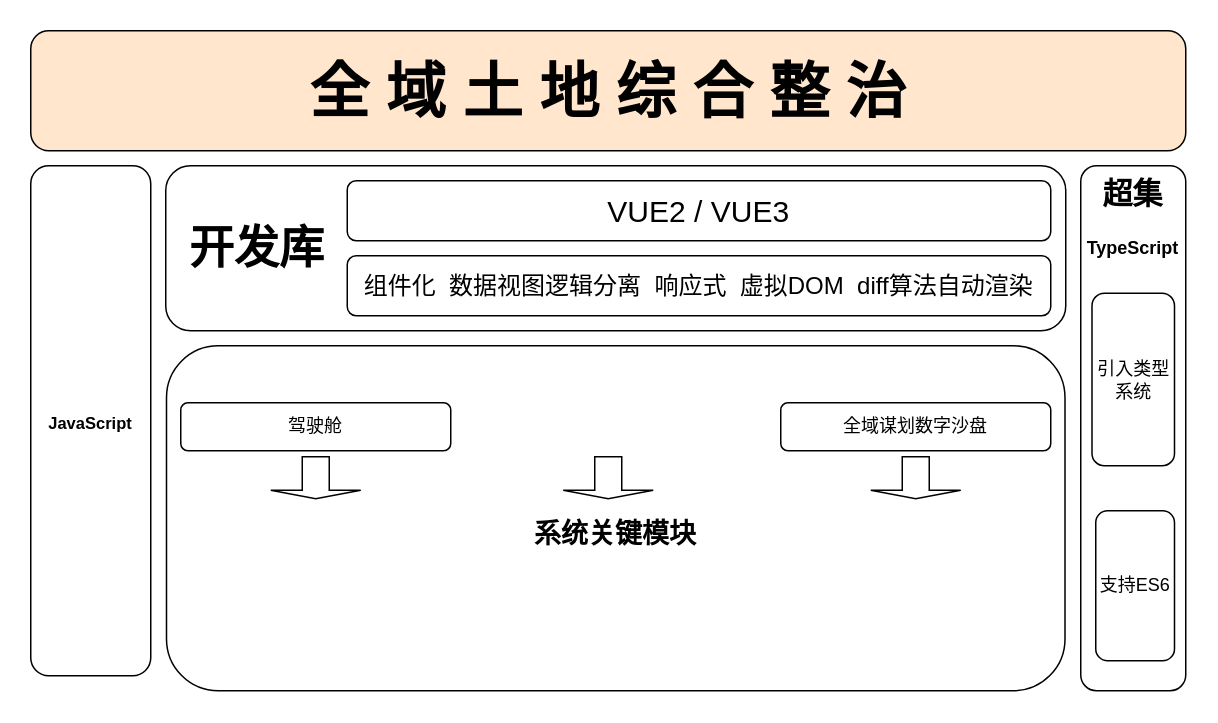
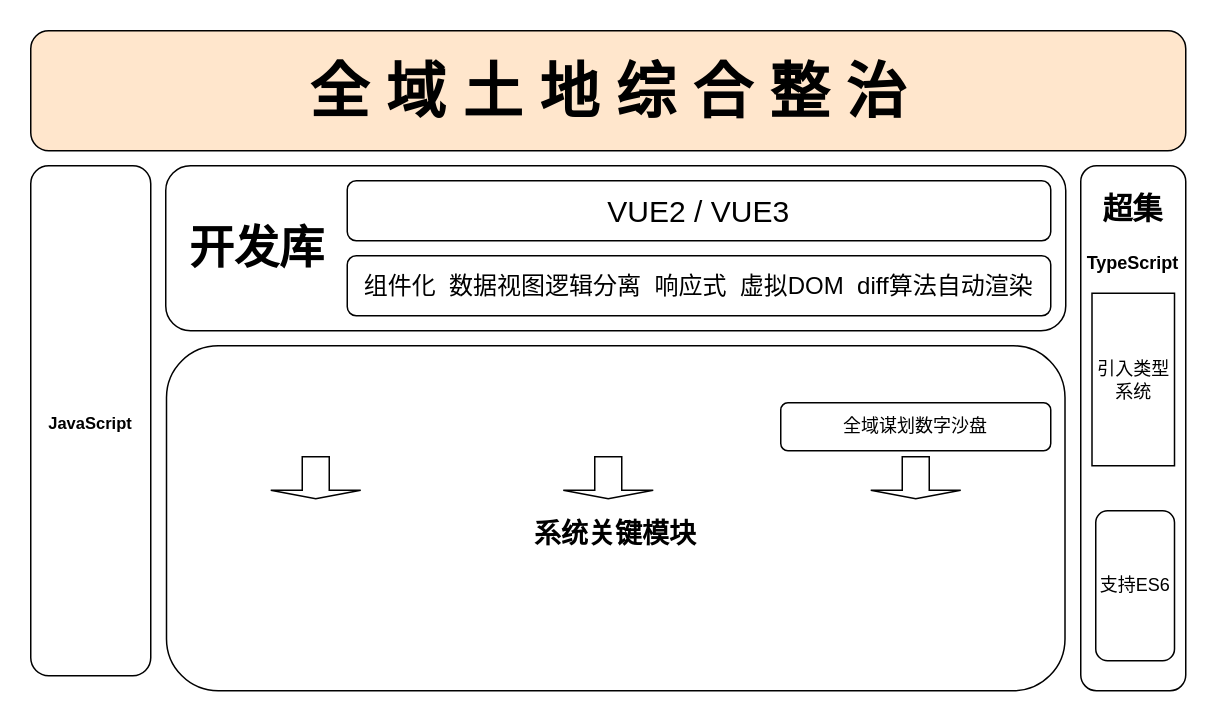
(1133, 216) -> (1133, 231)
(1133, 380) -> (1133, 380)
(316, 427) -> none
